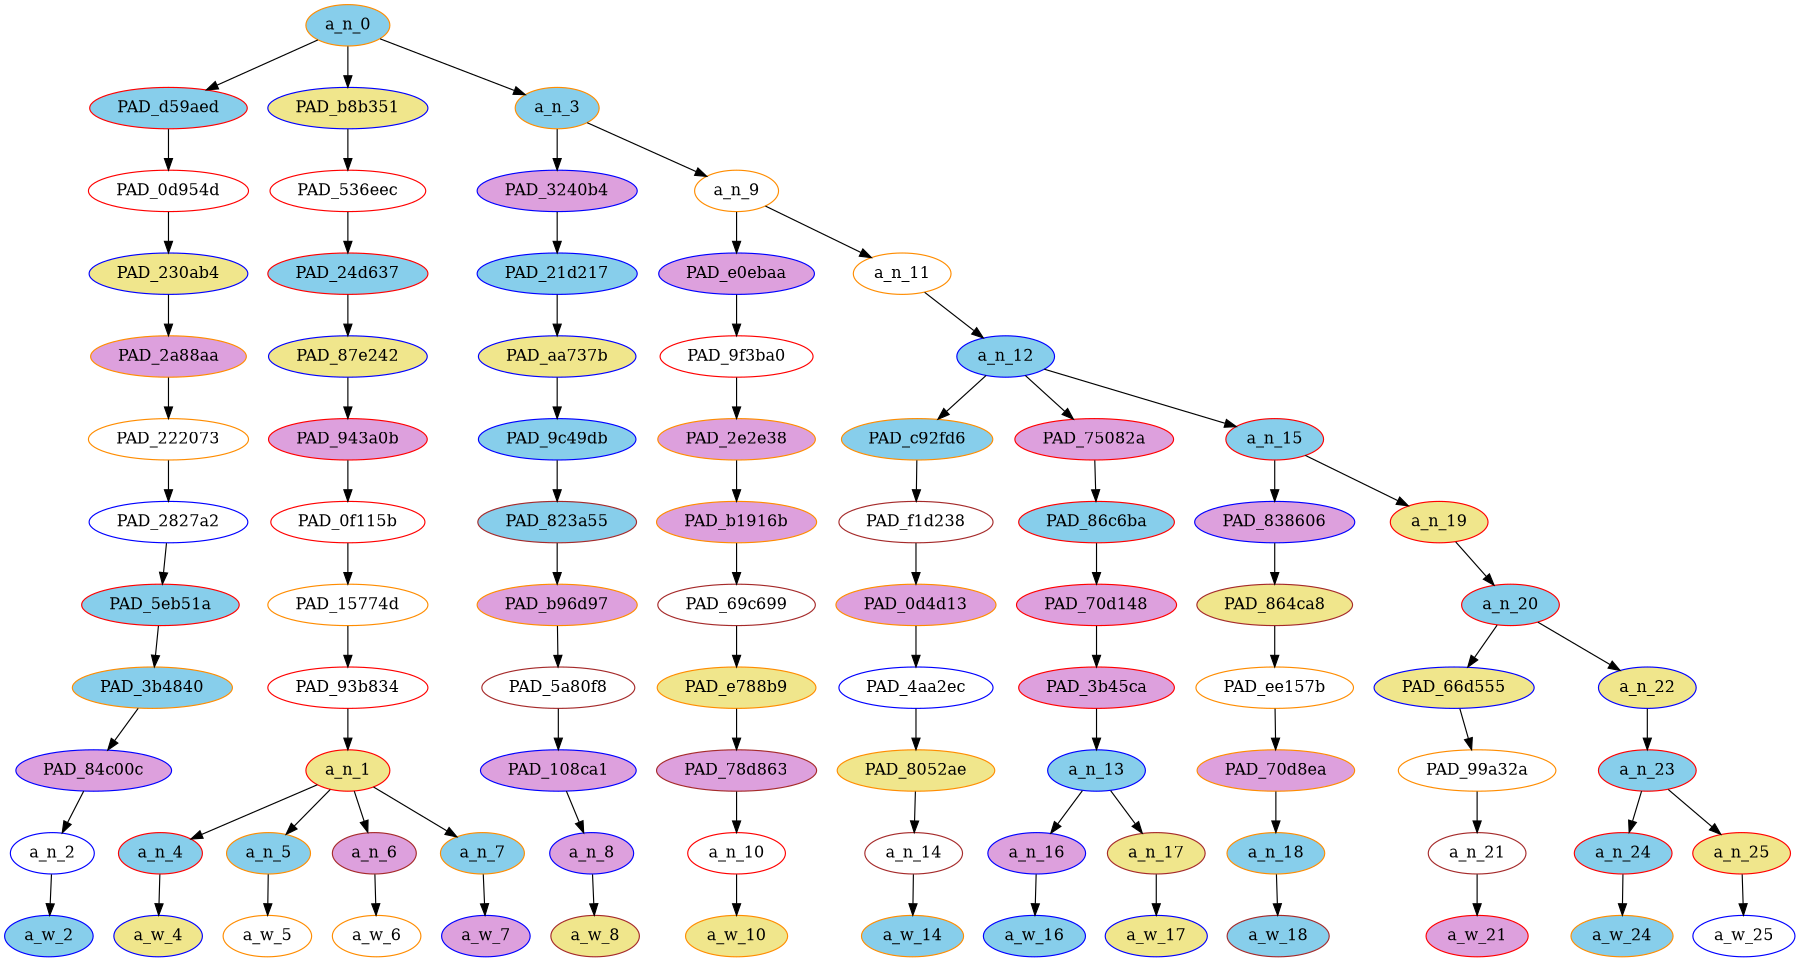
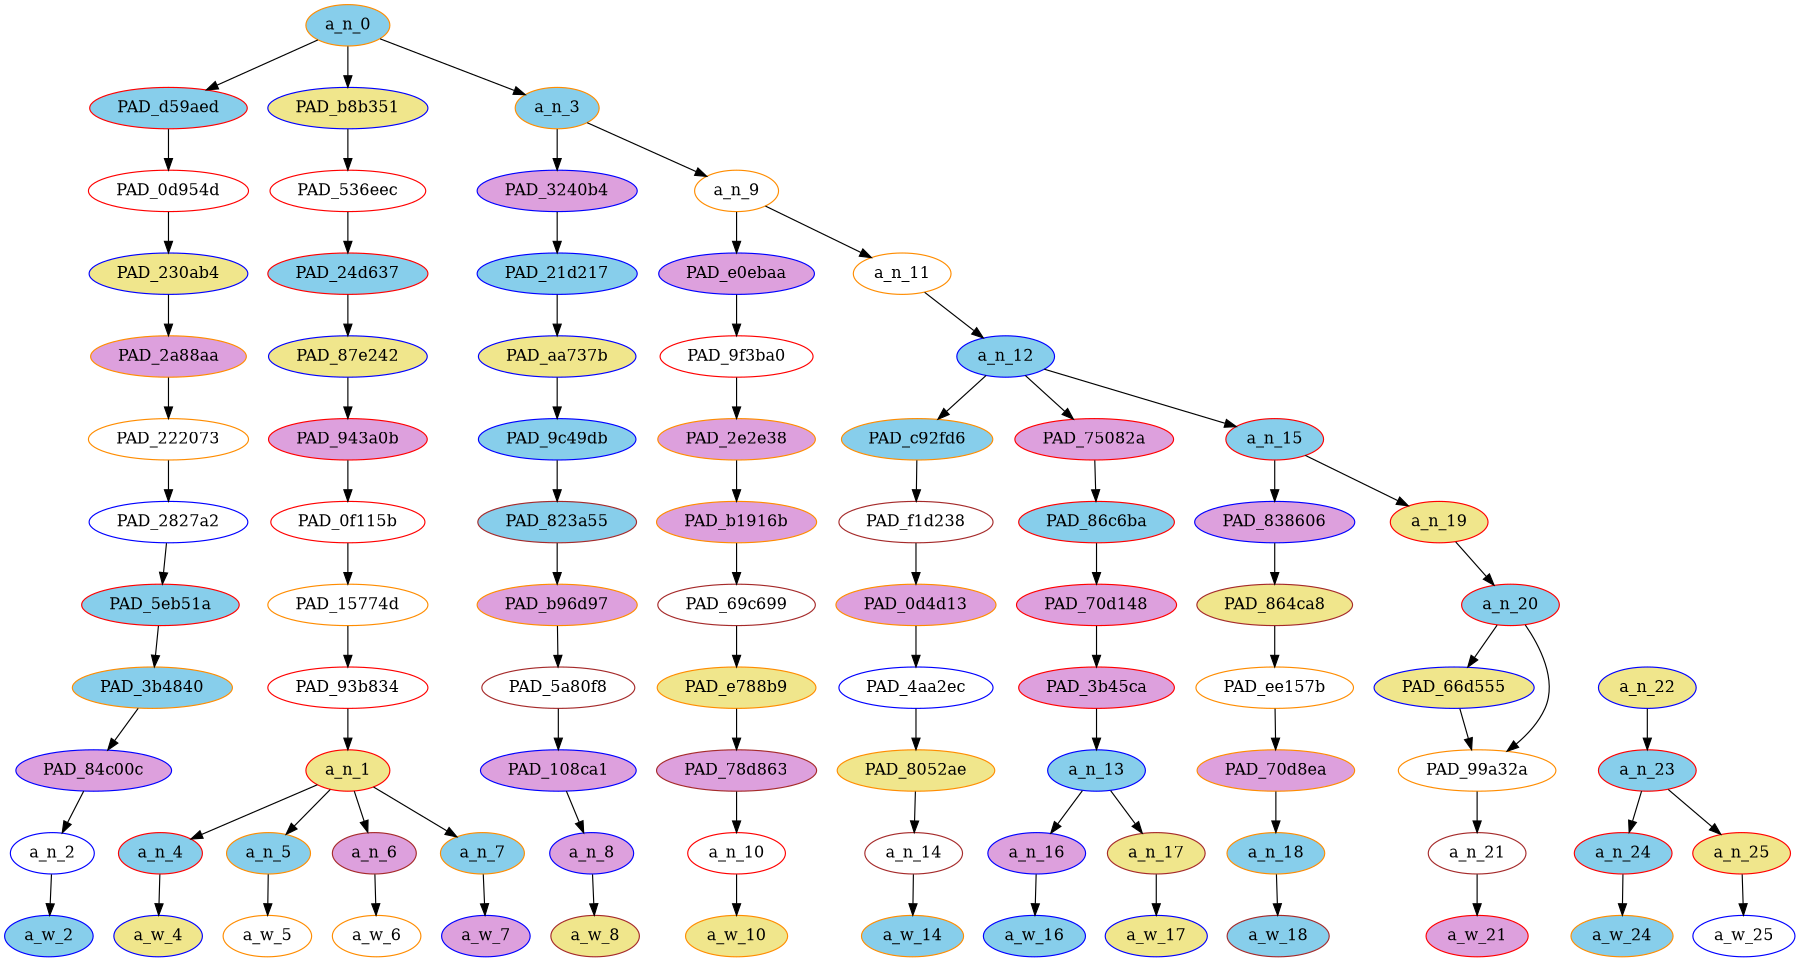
(1574, 643) -> (1549, 687)
